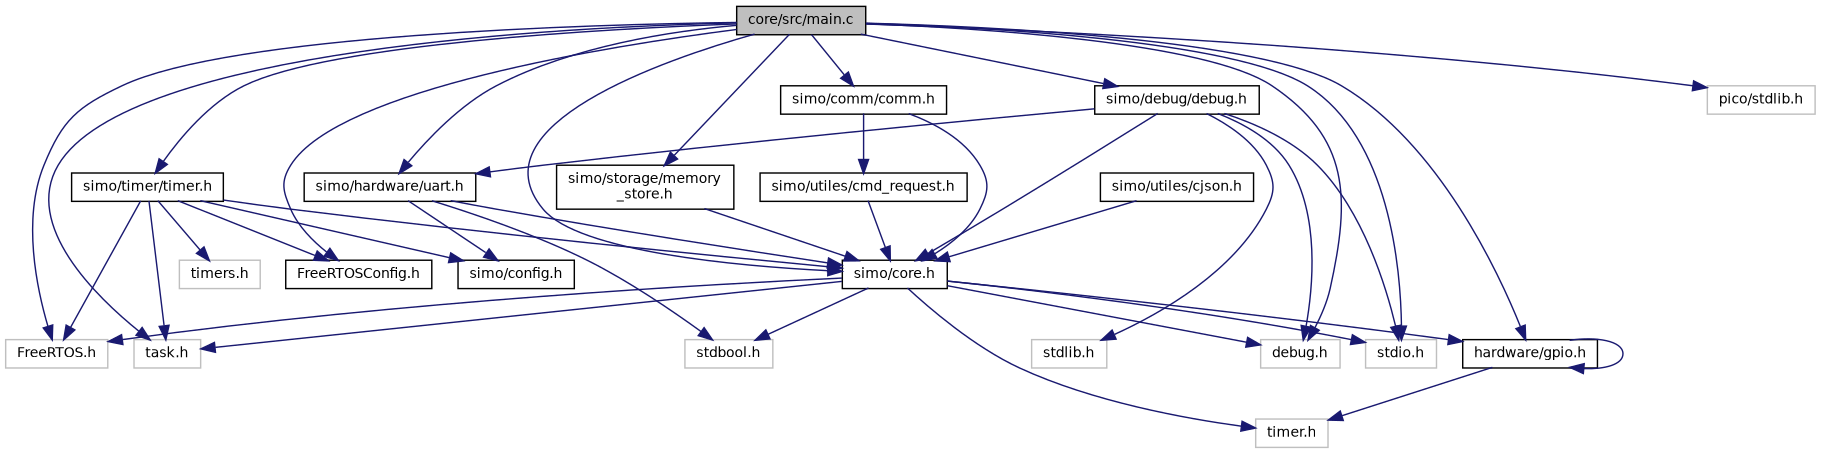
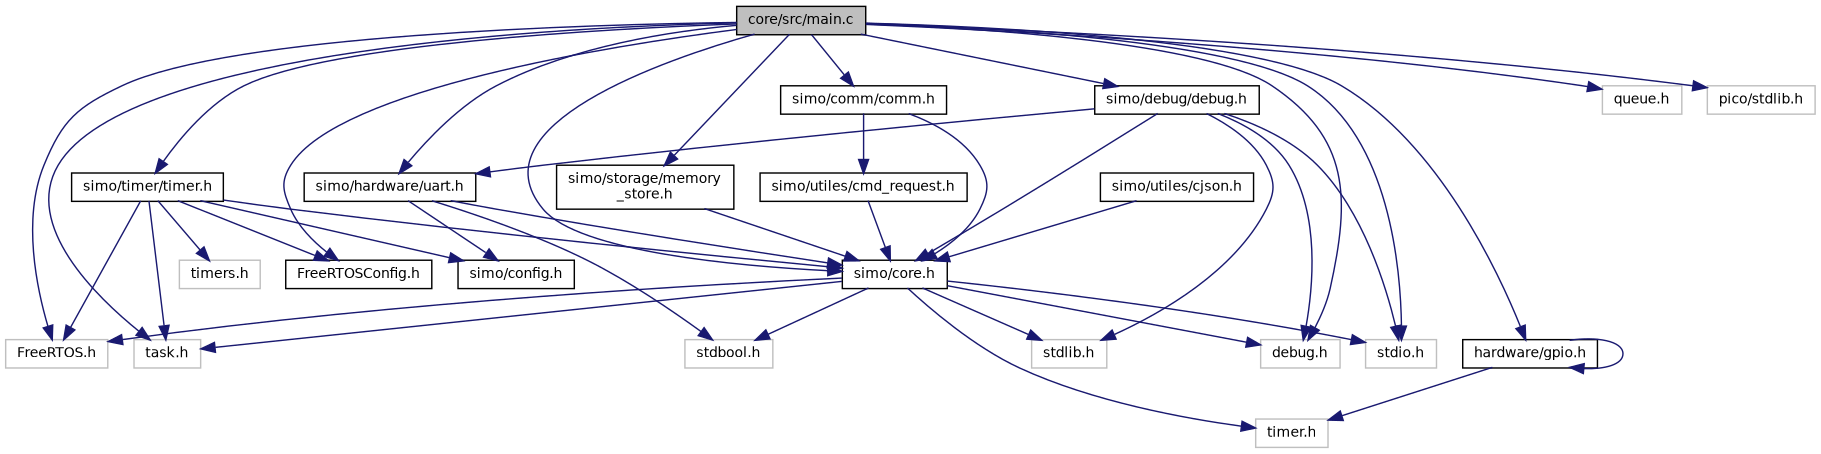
none -> (1642, 100)
(1298, 320) -> (975, 311)
